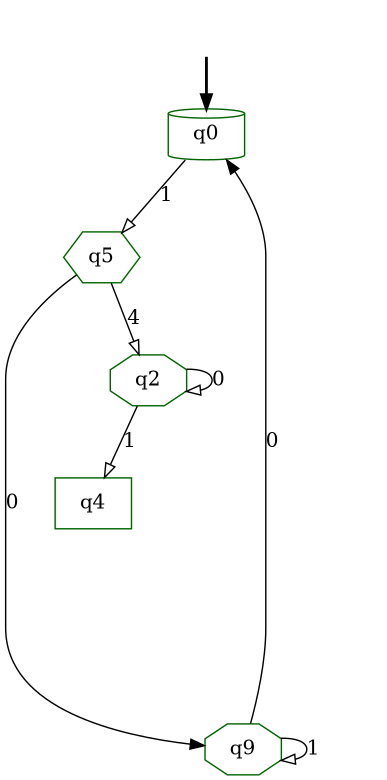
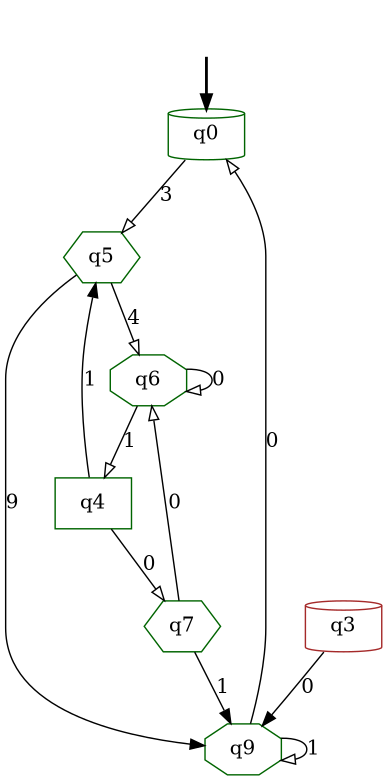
(167, 196) -> (167, 196)
(148, 380) -> (148, 380)
none -> (82, 387)
(266, 445) -> (266, 445)
(13, 503) -> (13, 503)
none -> (182, 626)
none -> (344, 626)
